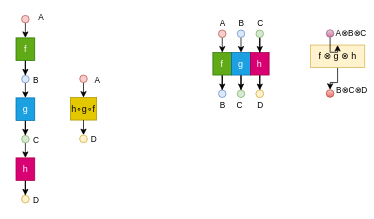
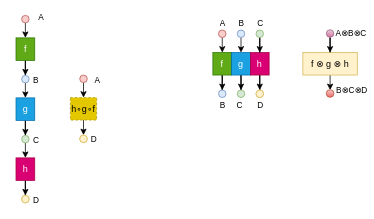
(337, 56) -> (330, 64)
(83, 109) -> (83, 109)
